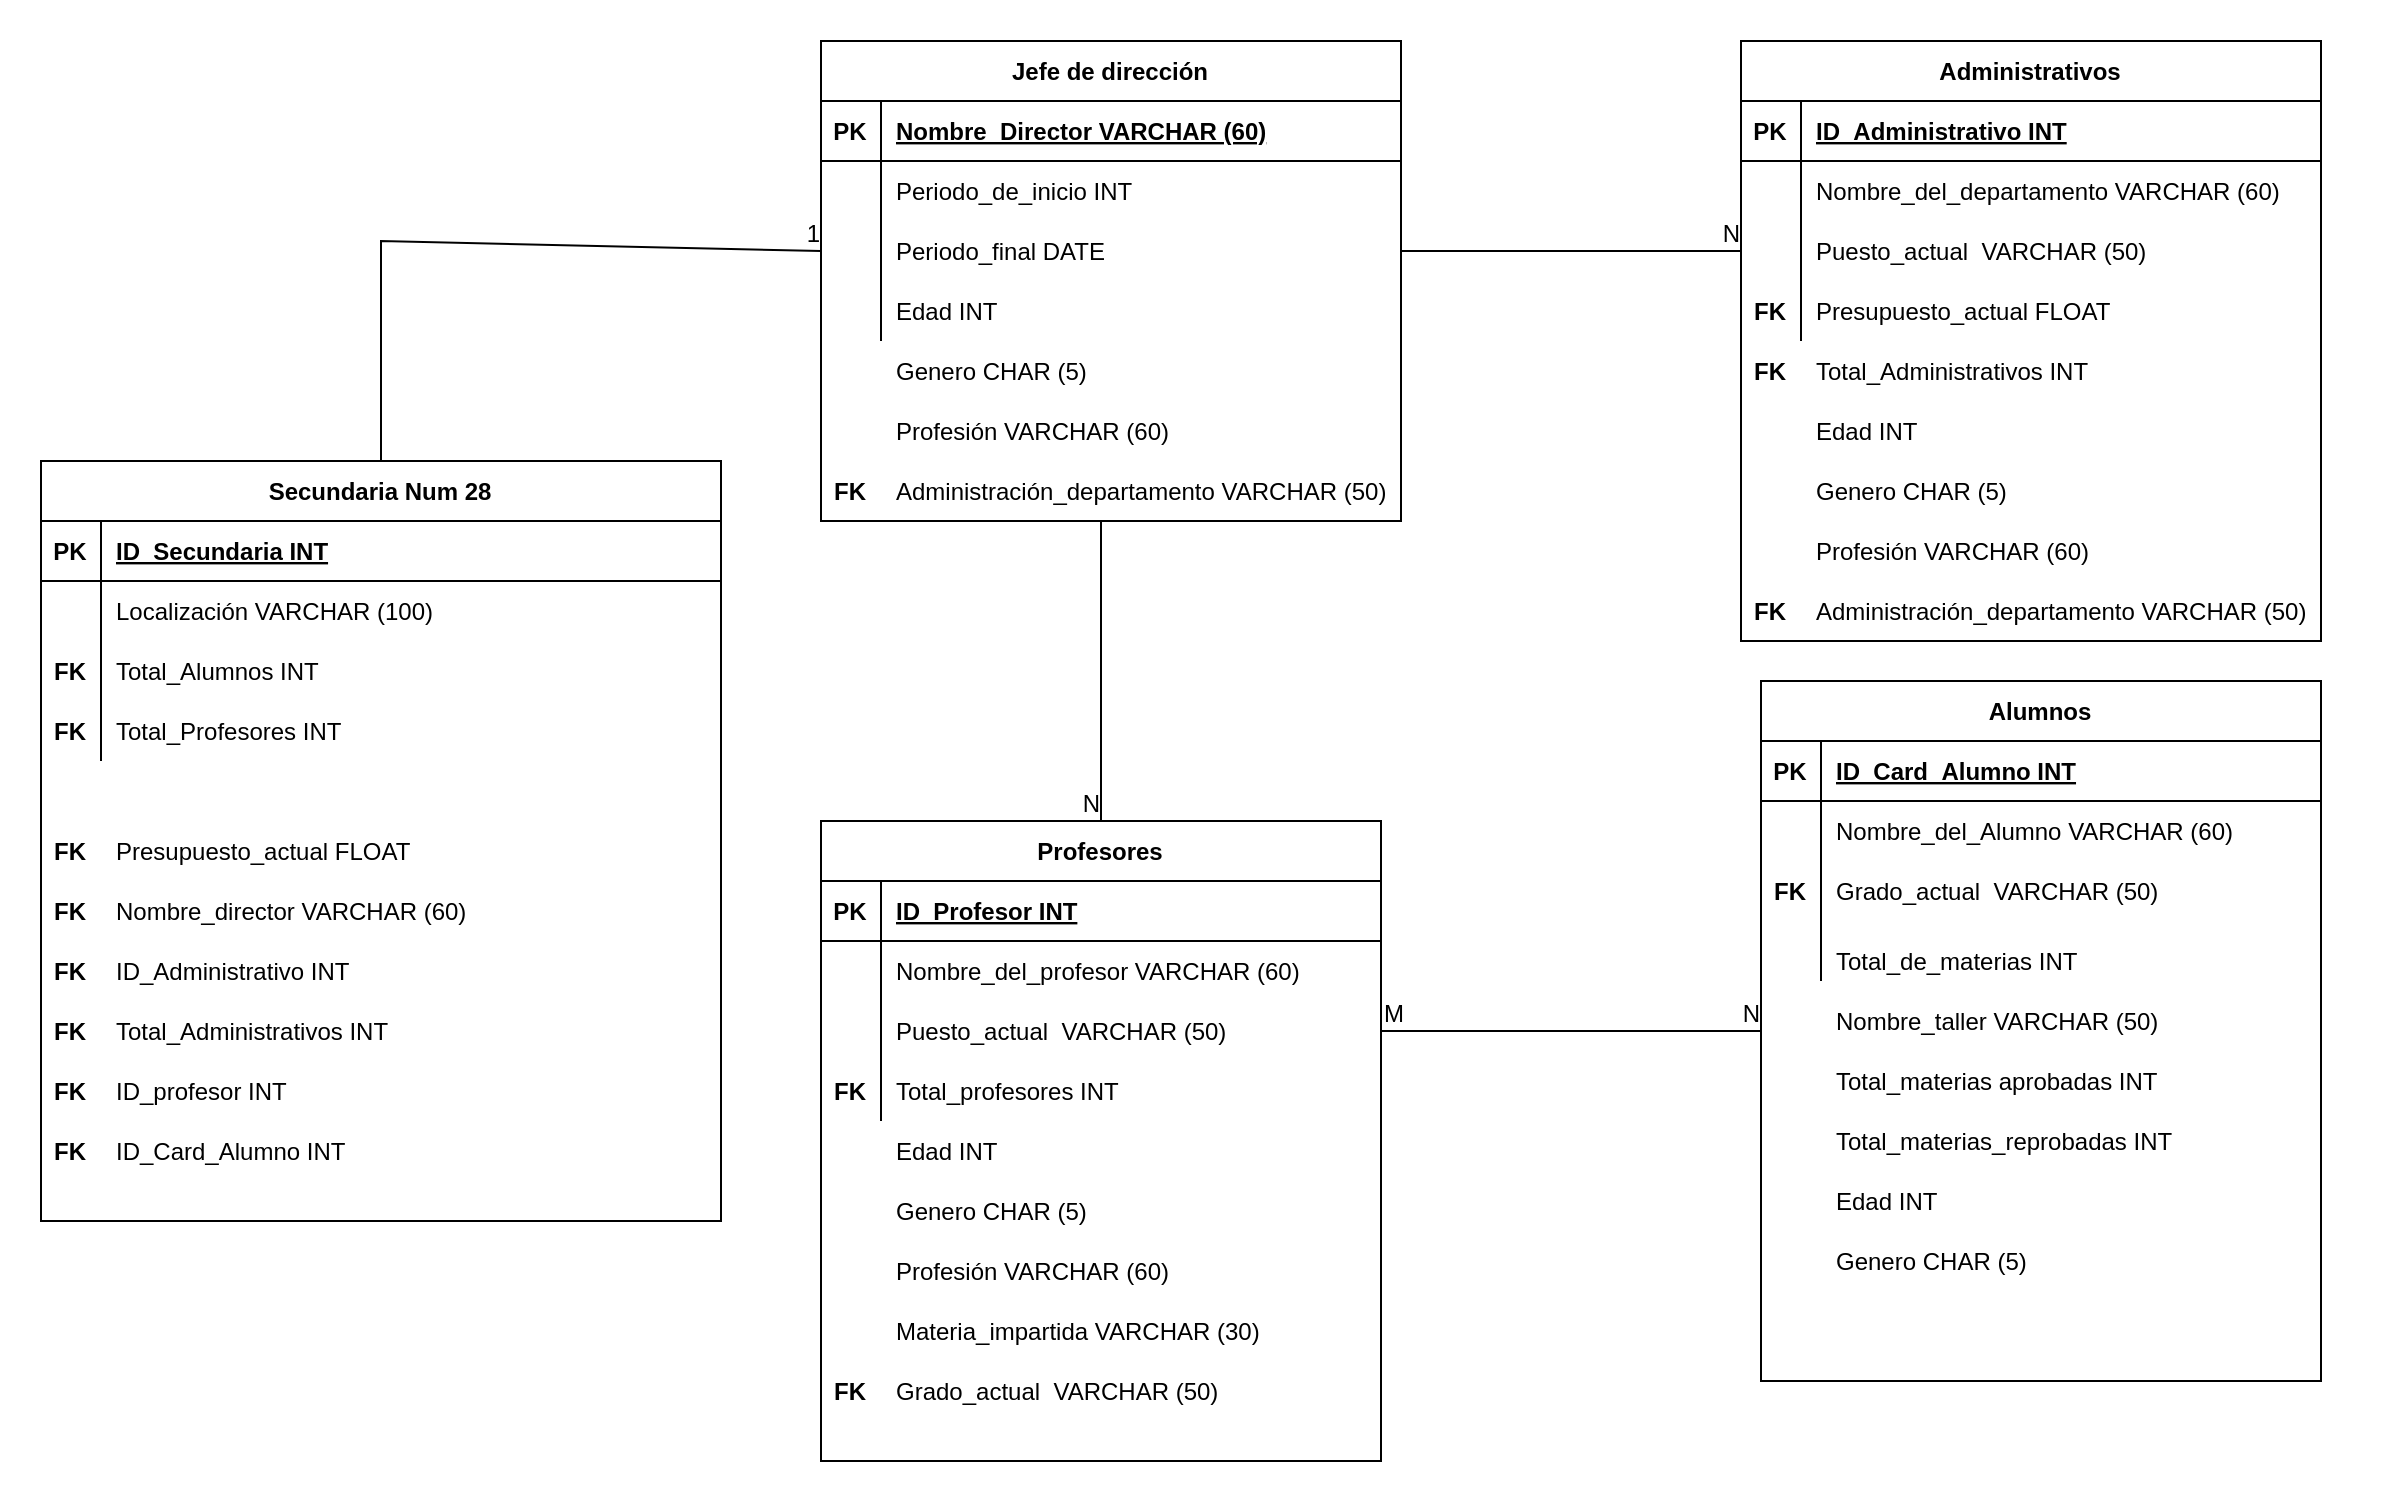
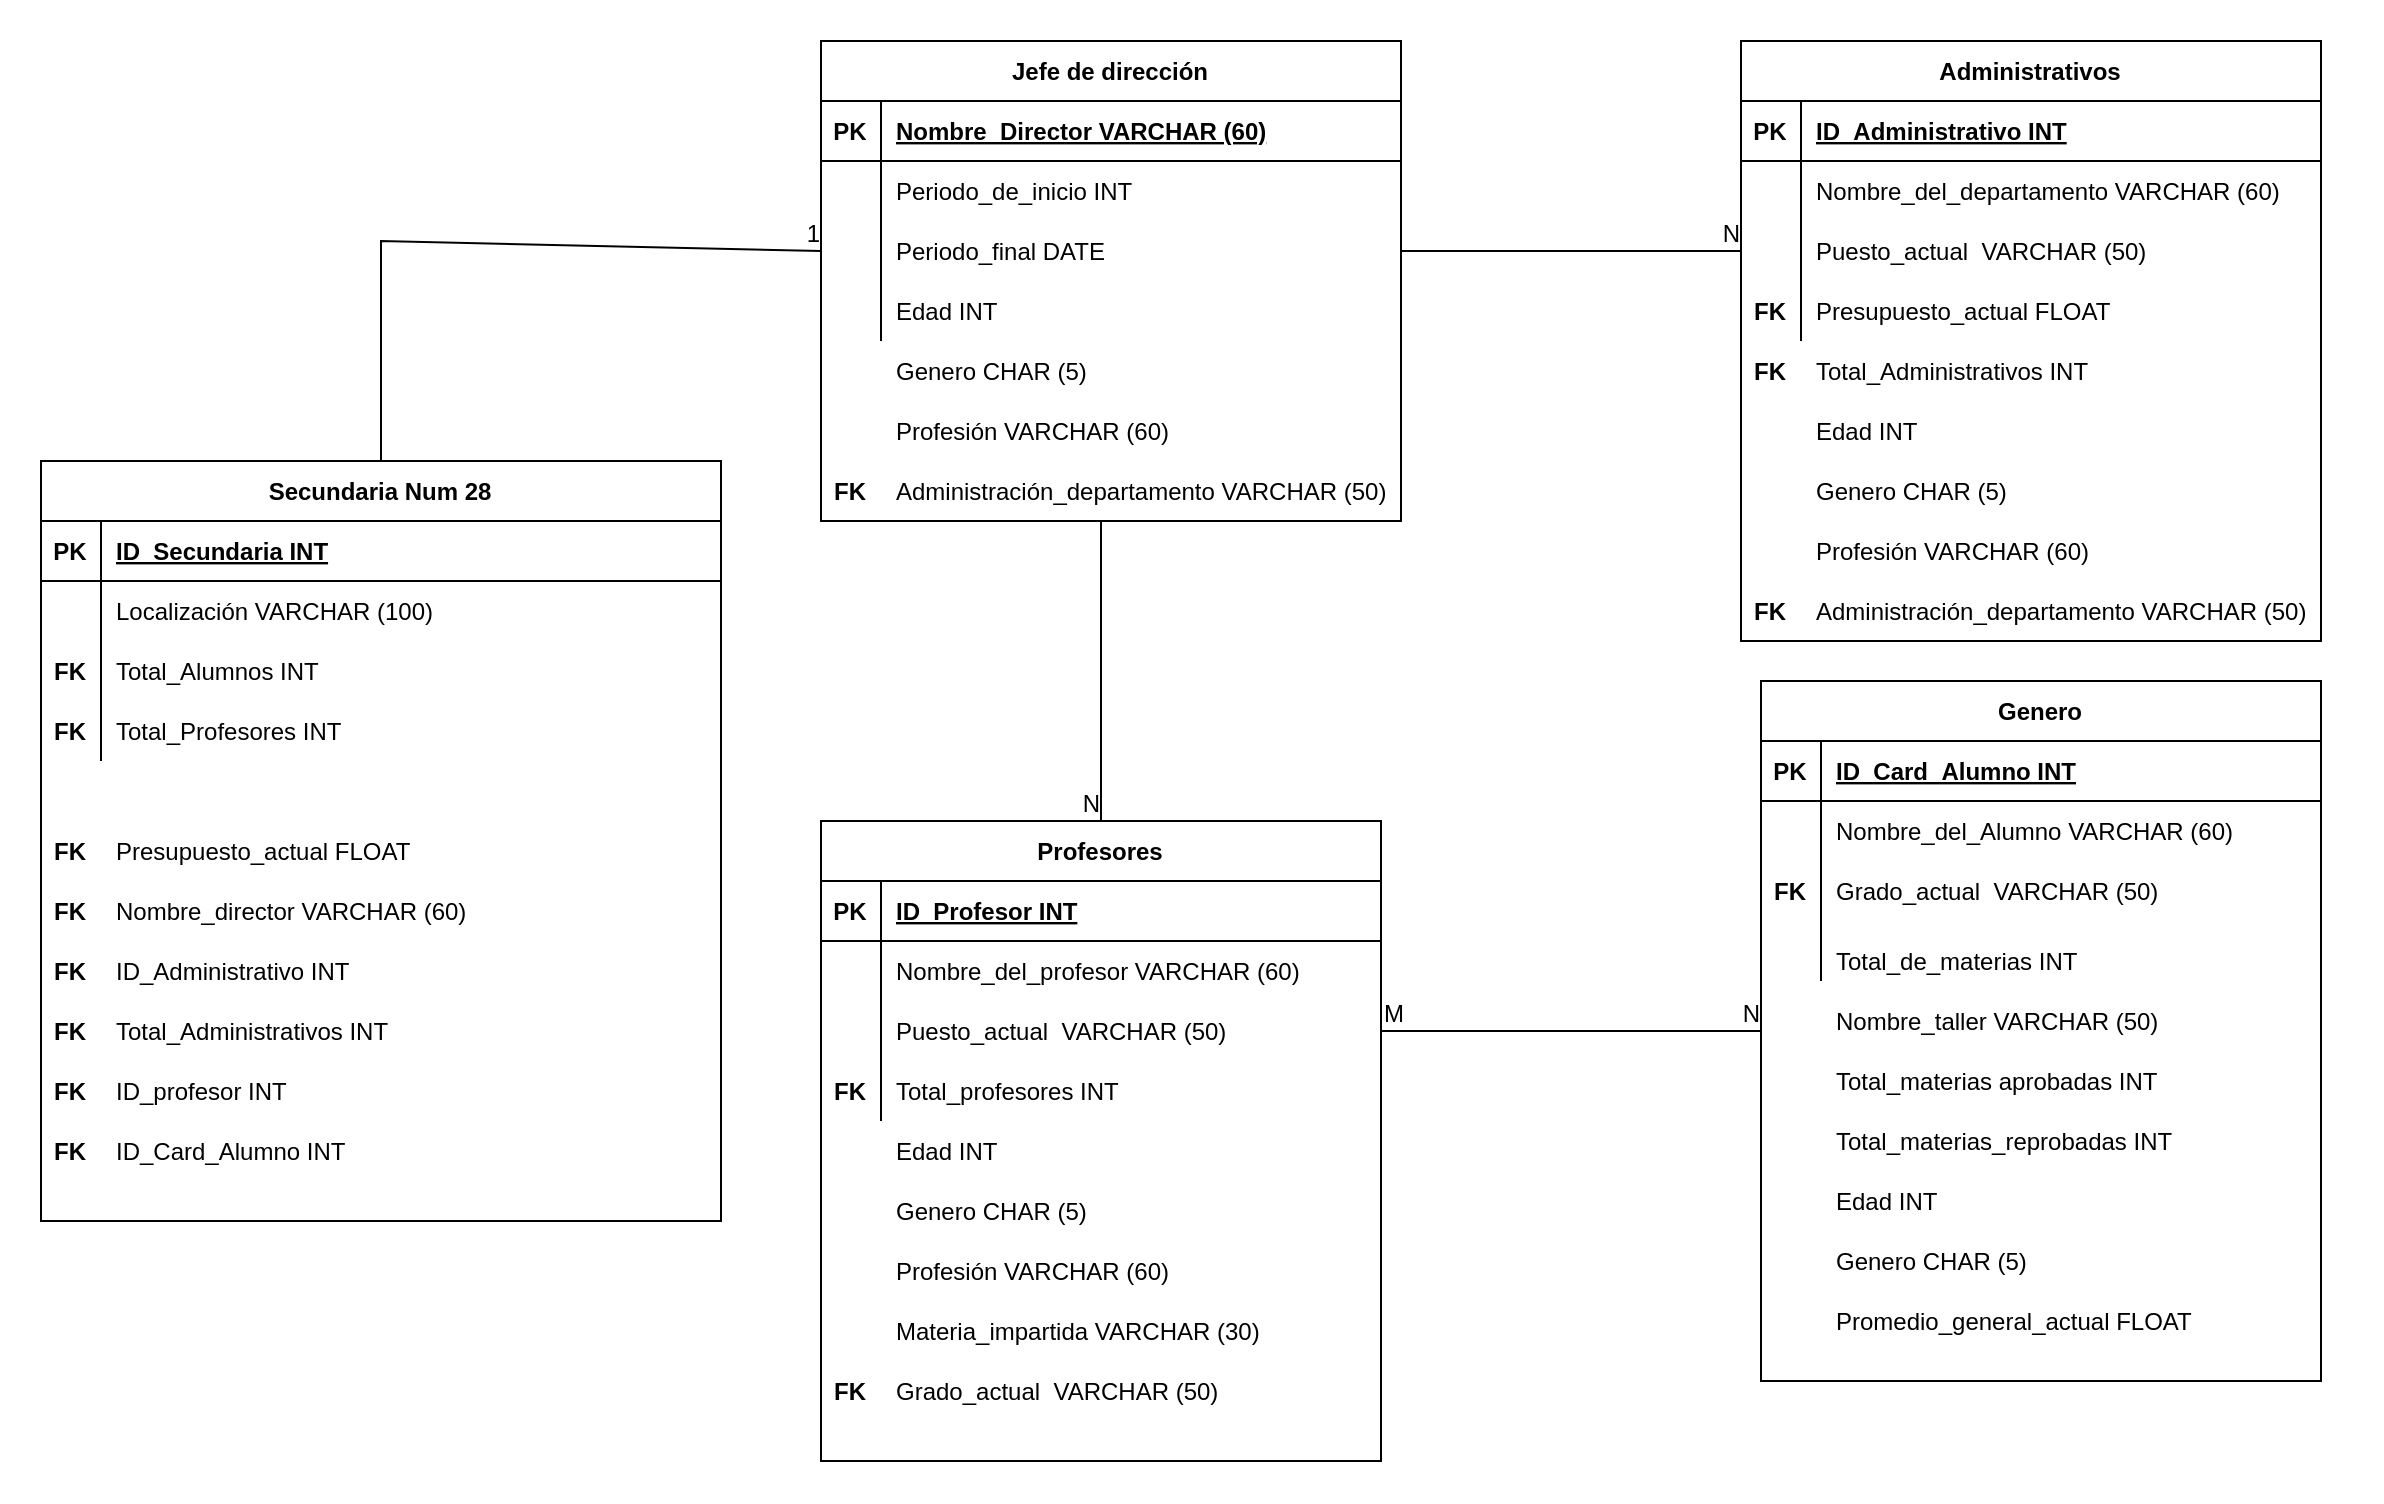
(2040, 712) -> (2040, 712)
none -> (2071, 1321)
